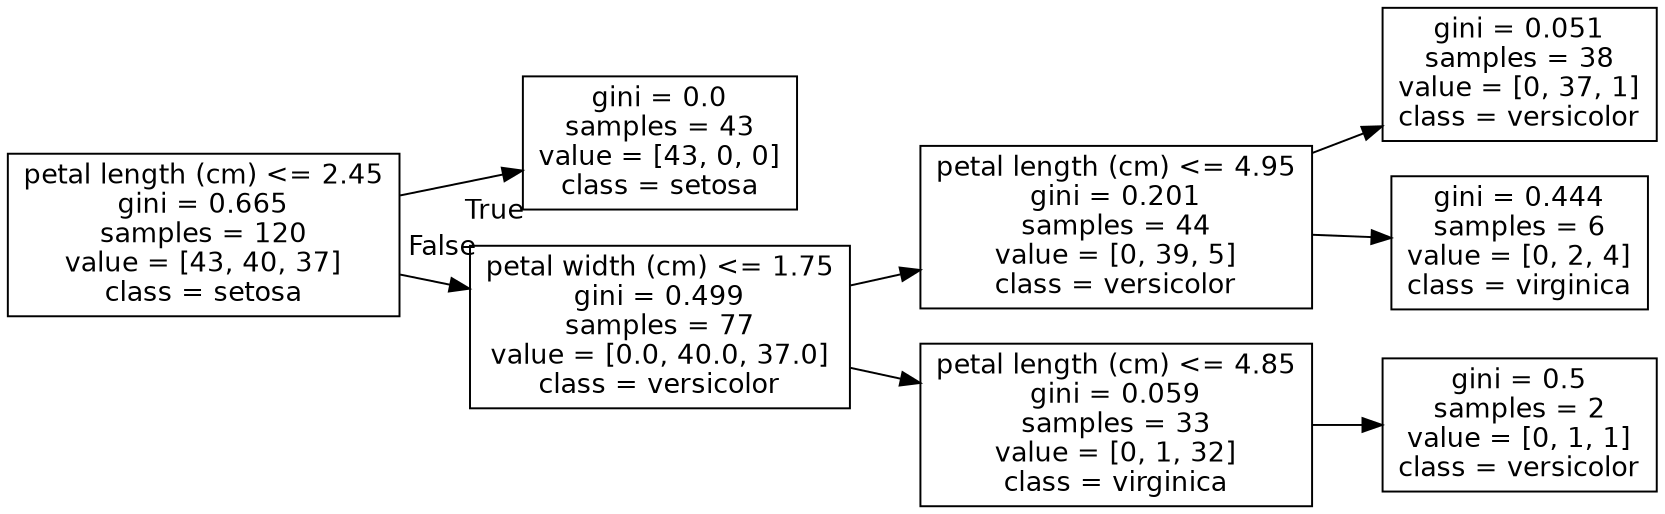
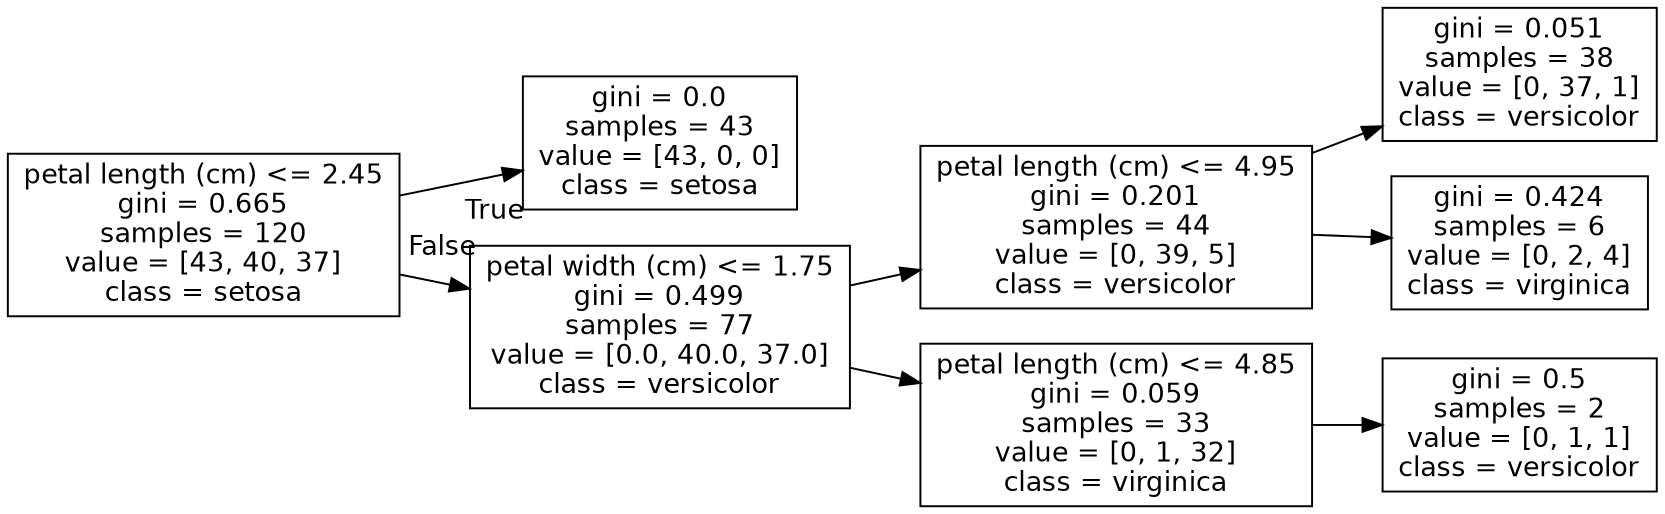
(1520, 243) -> (1520, 243)
